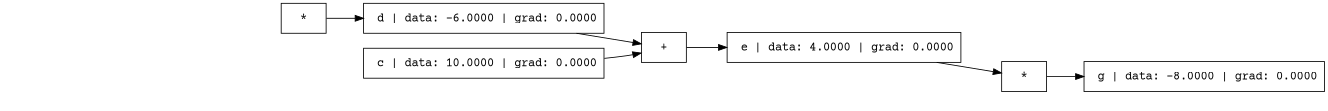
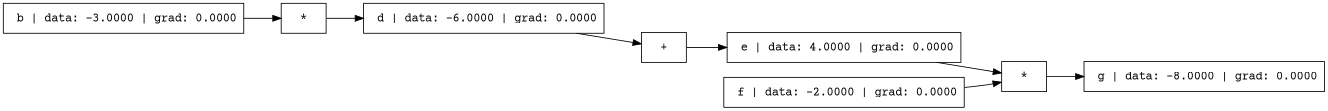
none -> (124, 18)
(484, 63) -> none
none -> (844, 92)
